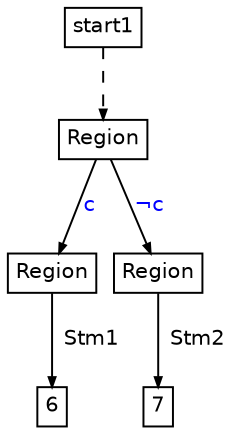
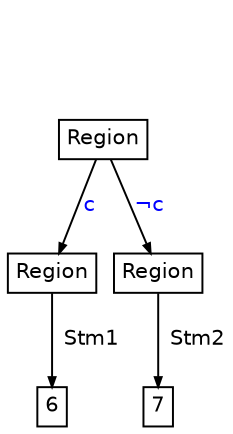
(103, 28) -> none
